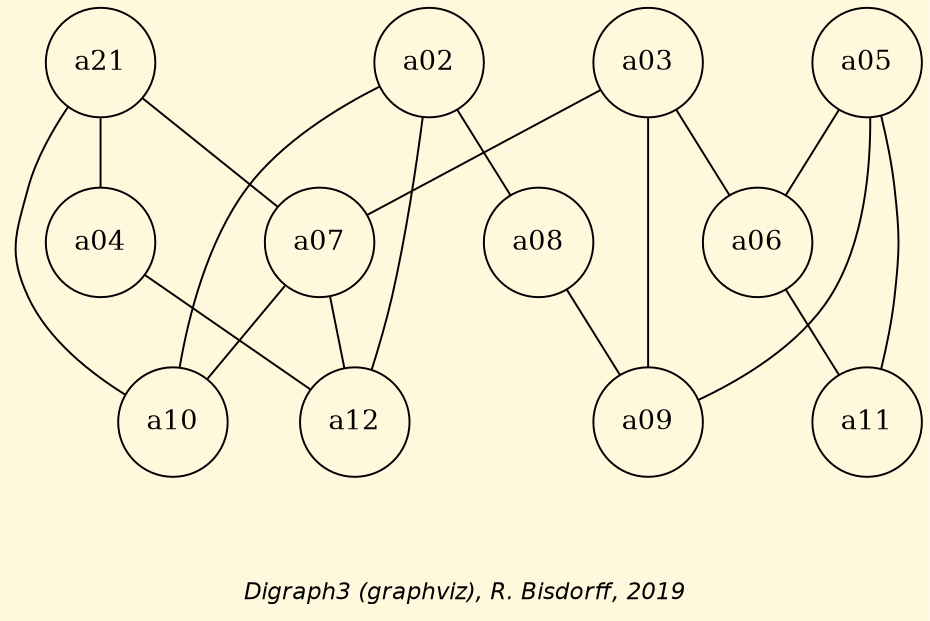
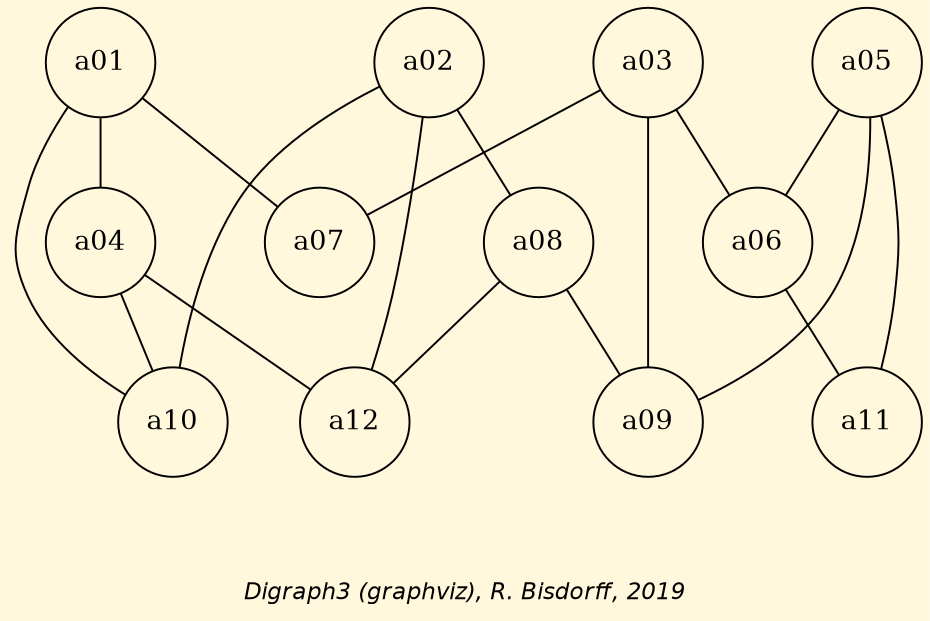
(101, 63) -> (101, 63)
(248, 330) -> (137, 332)
(337, 332) -> (447, 332)
